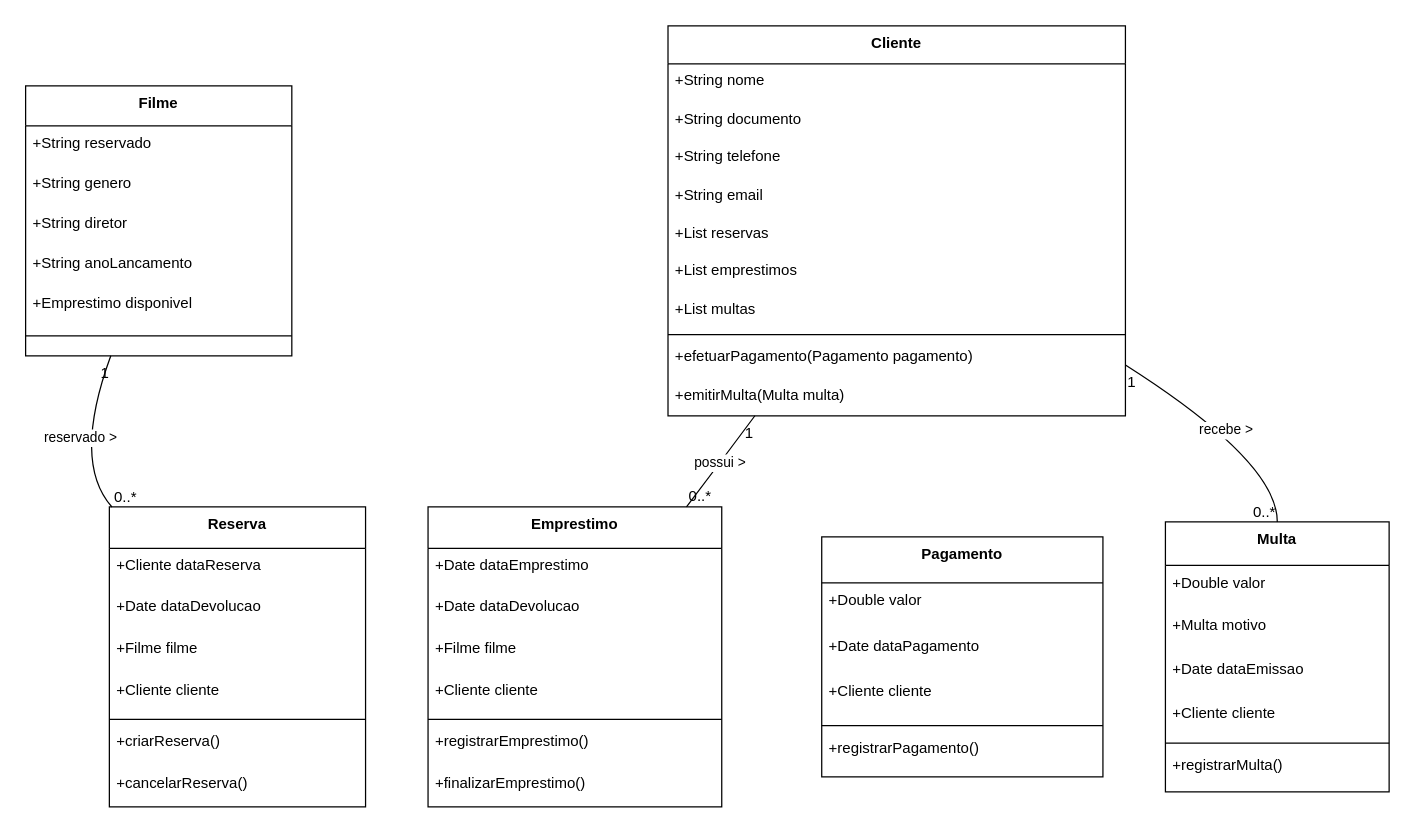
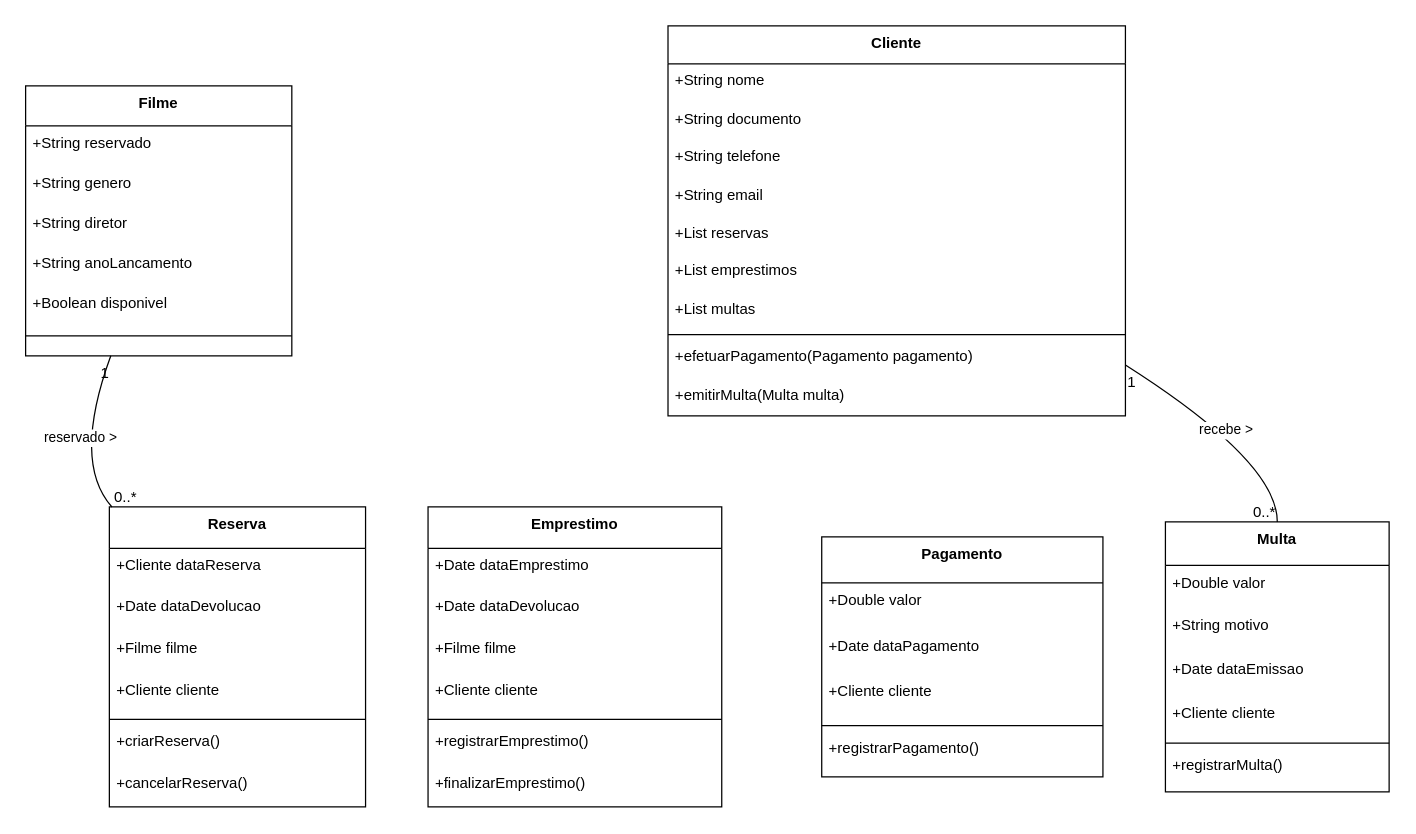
(115, 303) -> (103, 303)
(720, 462) -> none
(1221, 625) -> (1225, 625)
